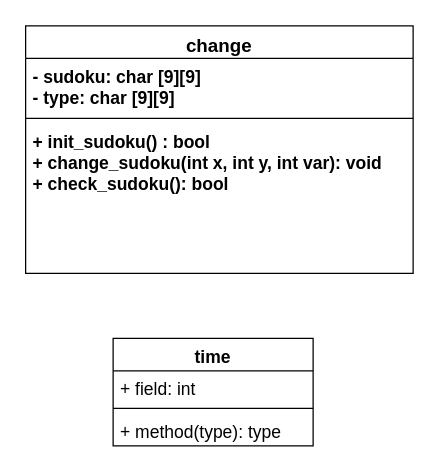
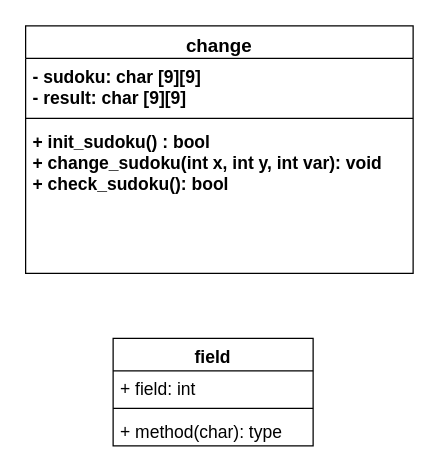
(126, 77) -> (126, 77)
(213, 357) -> (213, 357)
(211, 432) -> (211, 432)
